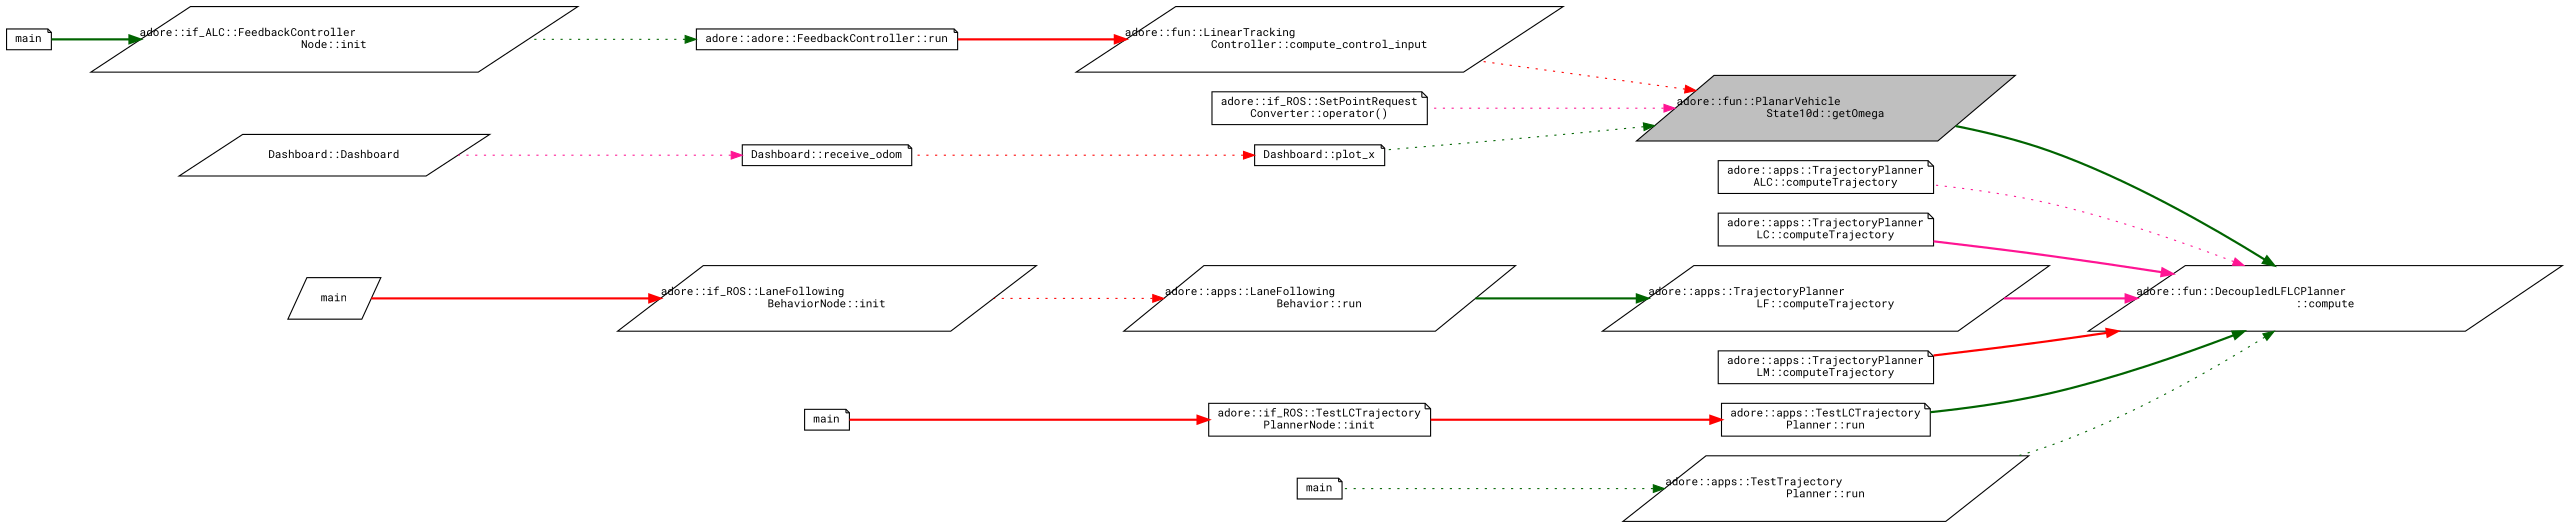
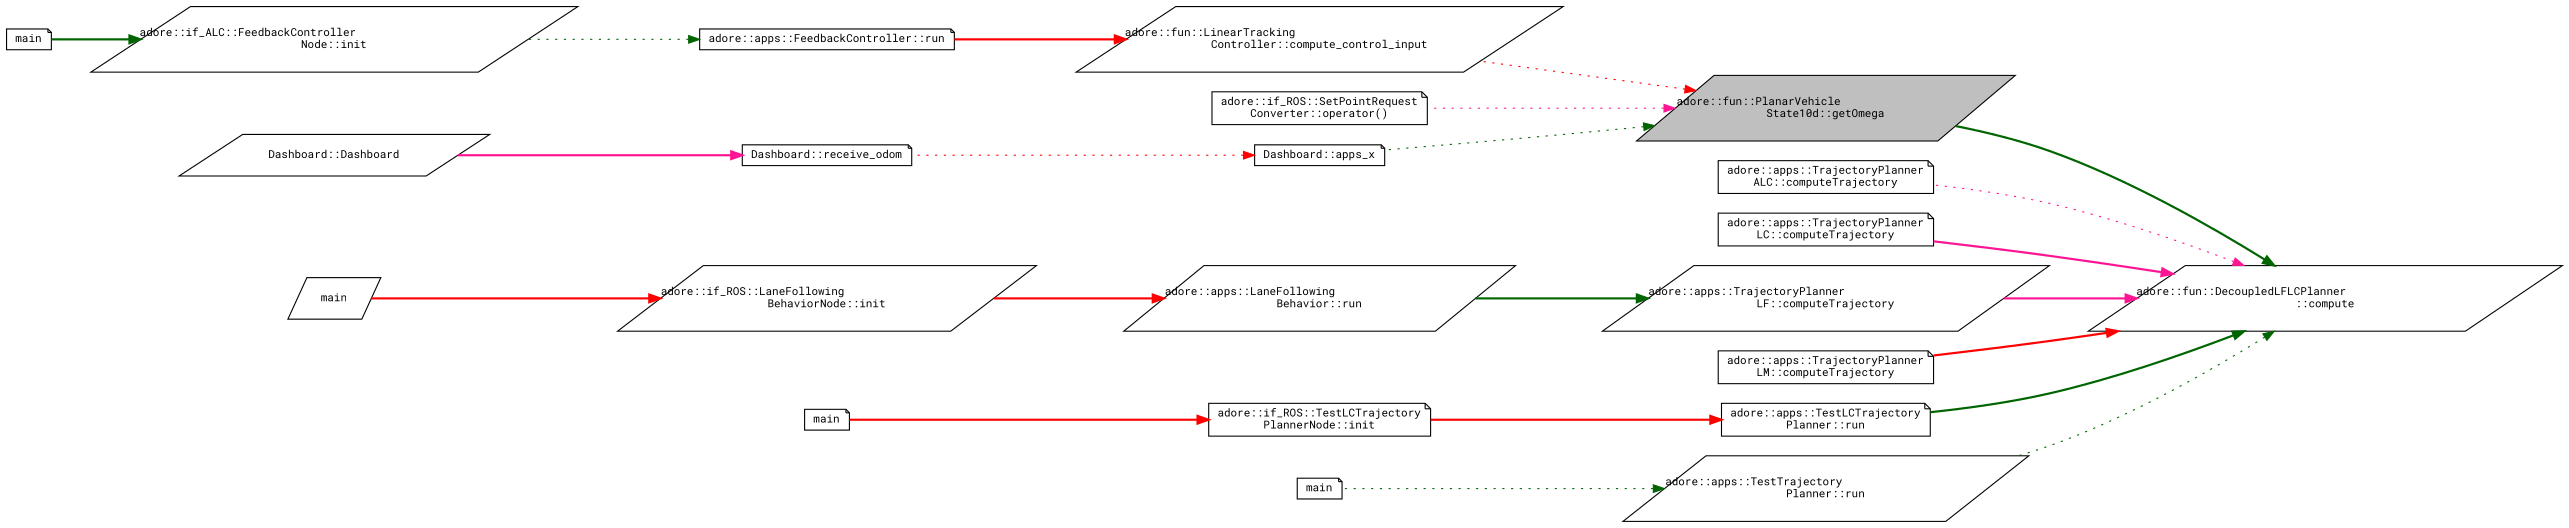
(827, 39) -> (827, 39)
(594, 155) -> (594, 155)
(1320, 155) -> (1320, 155)
(1073, 298) -> (1073, 298)
